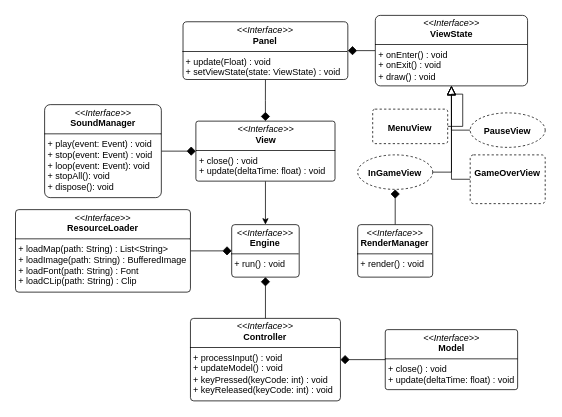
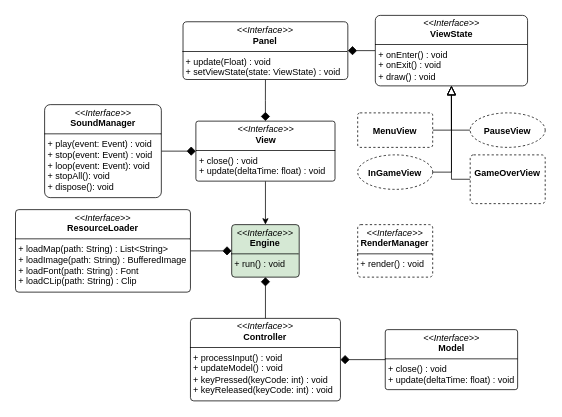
(410, 126) -> (395, 130)
(395, 211) -> none
(265, 251) -> (265, 251)
(395, 251) -> (395, 251)
